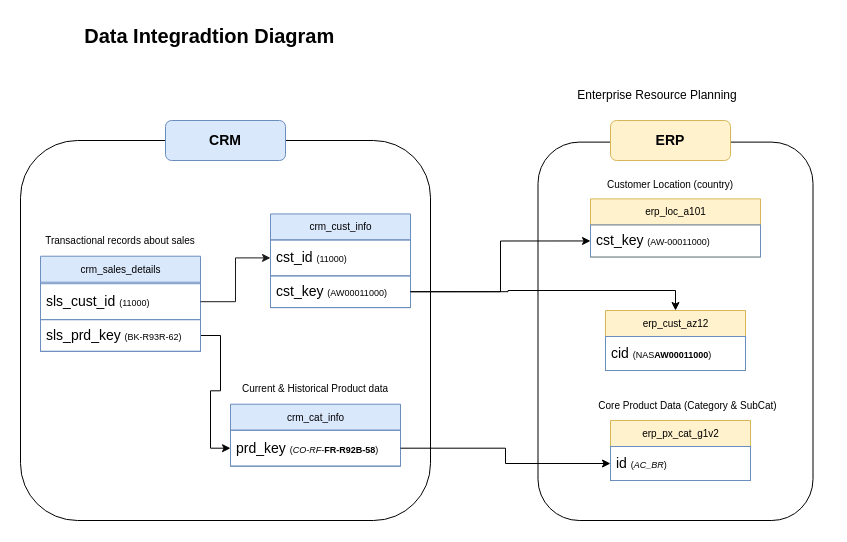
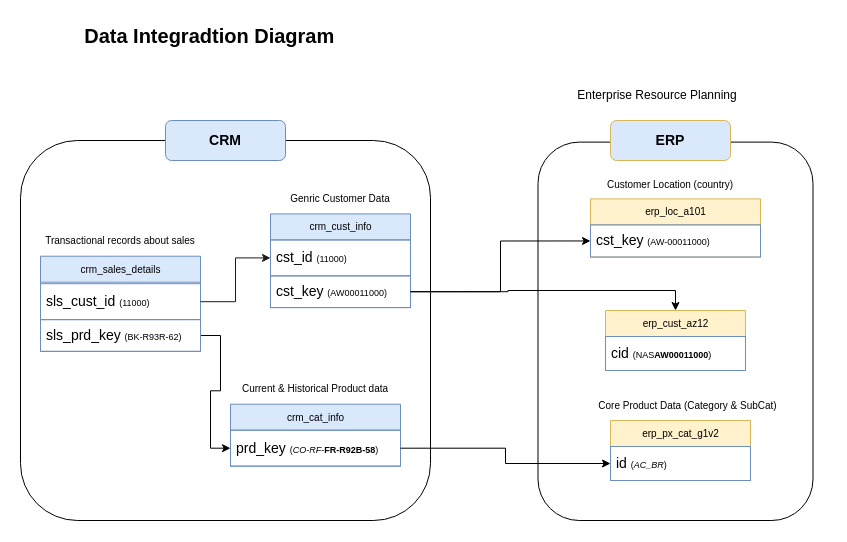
(671, 141) -> (671, 141)
none -> (341, 198)
